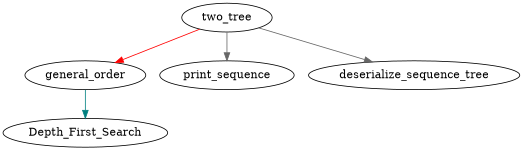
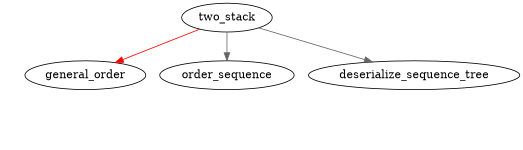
(227, 18) -> (227, 18)
(227, 75) -> (227, 75)
(85, 133) -> none
